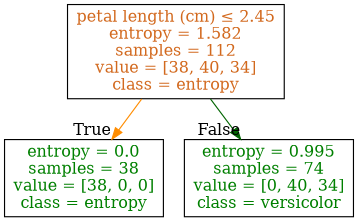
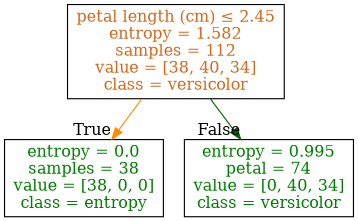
(176, 85) -> (176, 85)
(269, 169) -> (269, 169)
